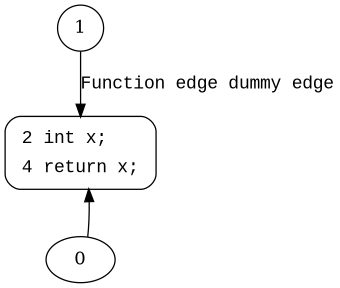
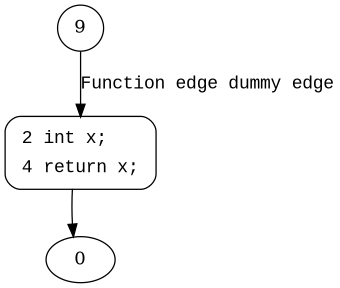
(81, 28) -> (81, 28)
(89, 219) -> (72, 206)
